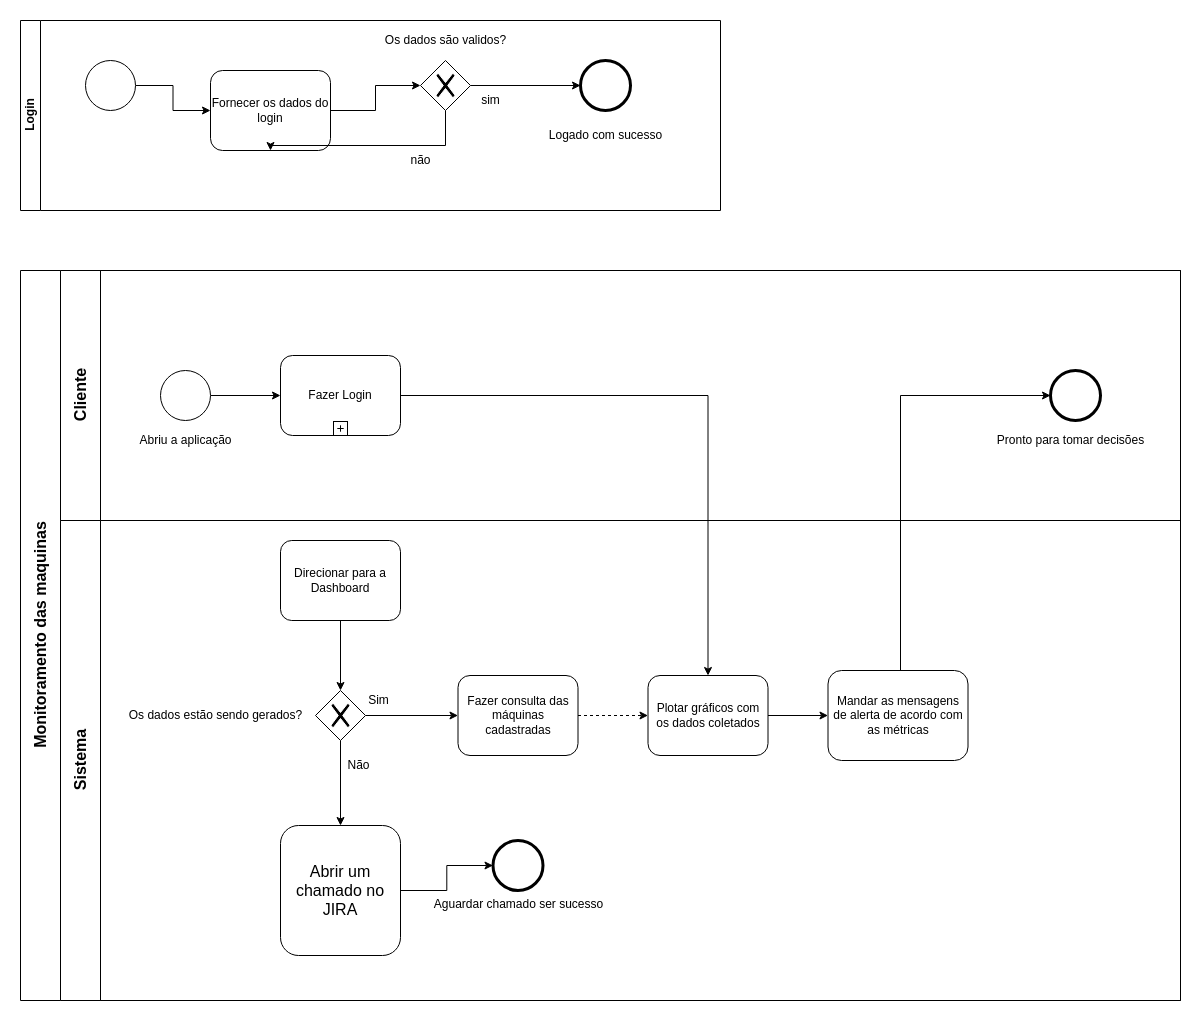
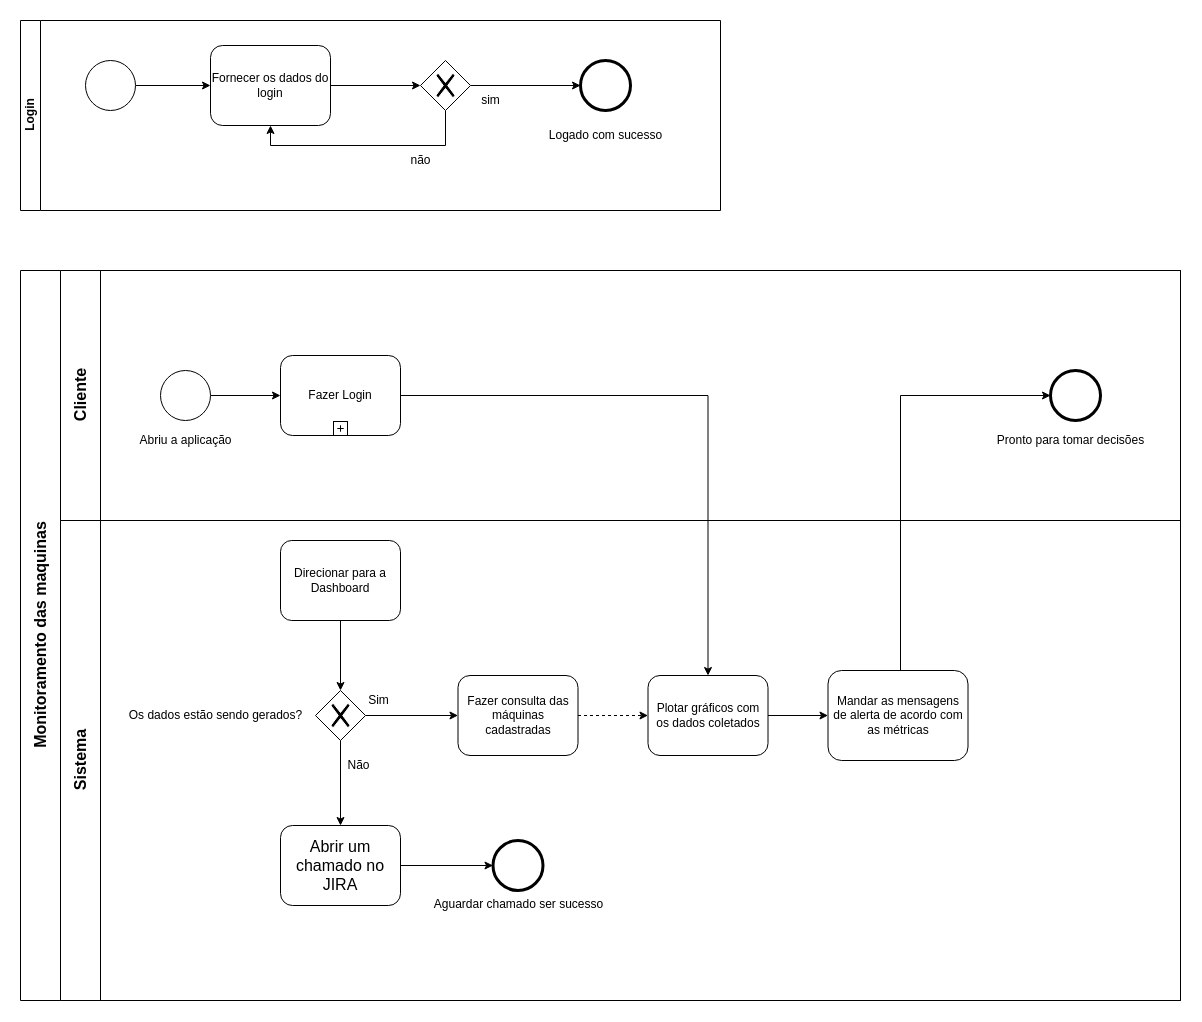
(446, 41) -> none
(271, 111) -> (271, 86)
(341, 891) -> (341, 866)
